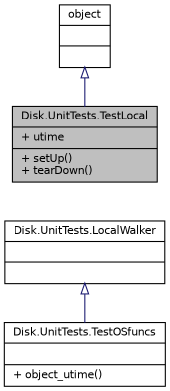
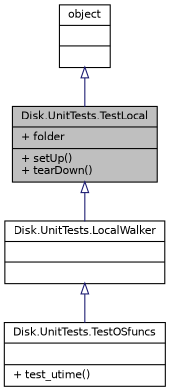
(43, 137) -> (43, 137)
none -> (85, 207)
(58, 375) -> (52, 375)
